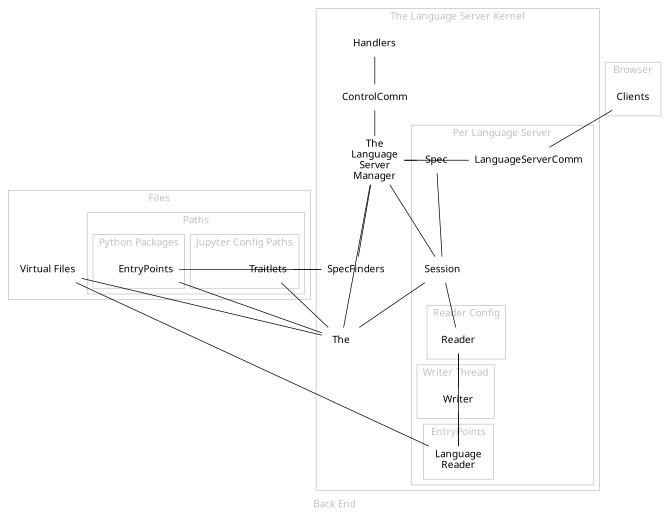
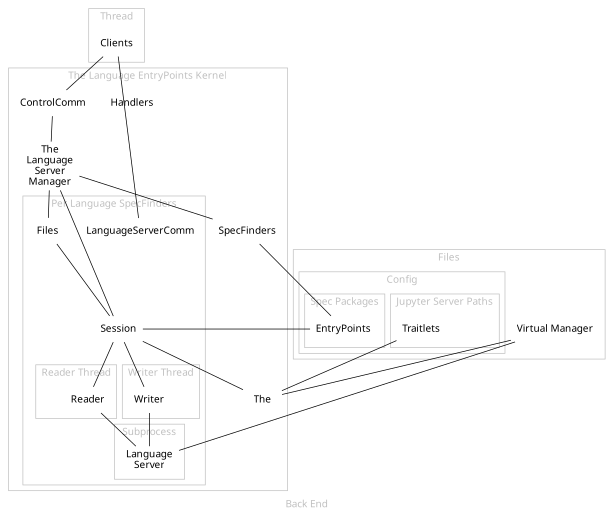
(458, 17) -> (148, 76)
(375, 70) -> (85, 73)
(633, 70) -> (117, 17)
(502, 133) -> (114, 204)
(436, 160) -> (48, 231)
(437, 160) -> none
(196, 221) -> (402, 280)
(139, 243) -> (345, 302)
(245, 243) -> (445, 302)
(356, 263) -> none
(48, 270) -> (555, 329)
(307, 270) -> none
(250, 308) -> (226, 329)
(466, 314) -> (76, 373)
(458, 370) -> (132, 360)
(458, 432) -> (149, 432)
(458, 460) -> (149, 460)
